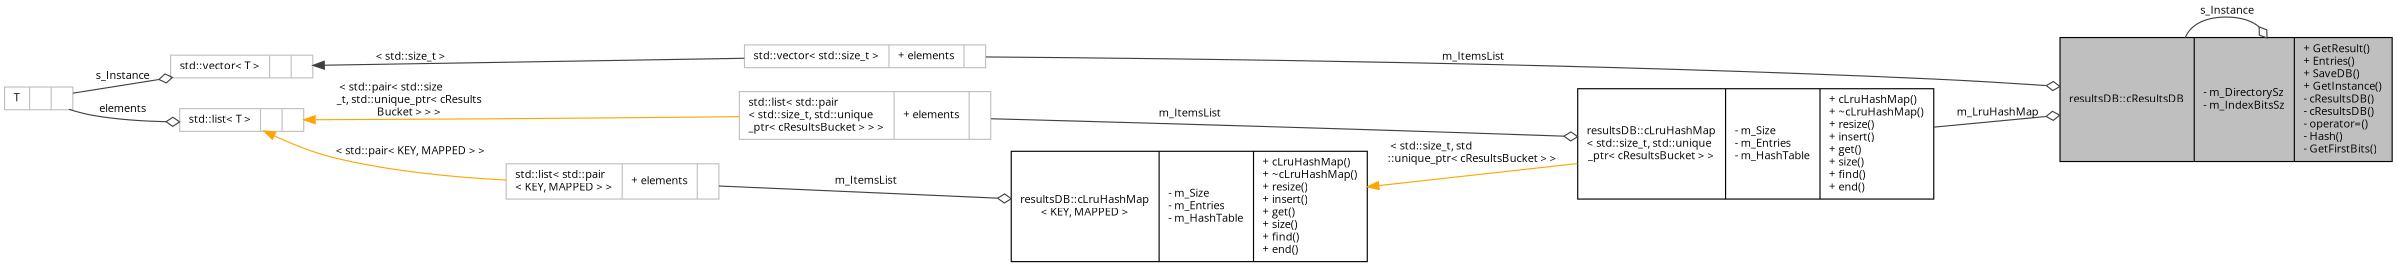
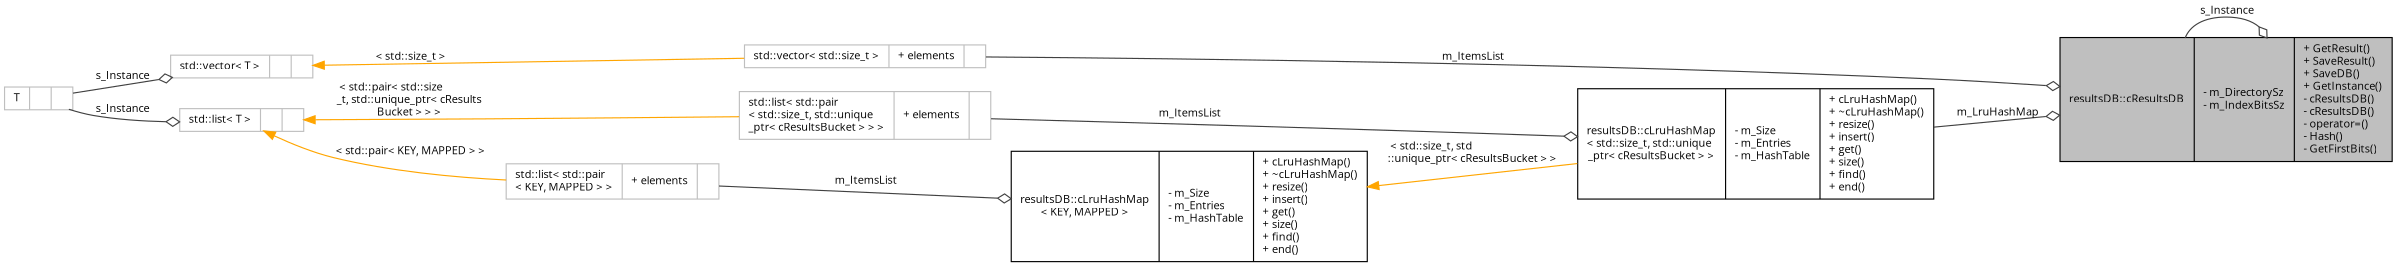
(2330, 61) -> (2340, 61)
(534, 62) -> (534, 62)
(122, 109) -> (122, 109)
